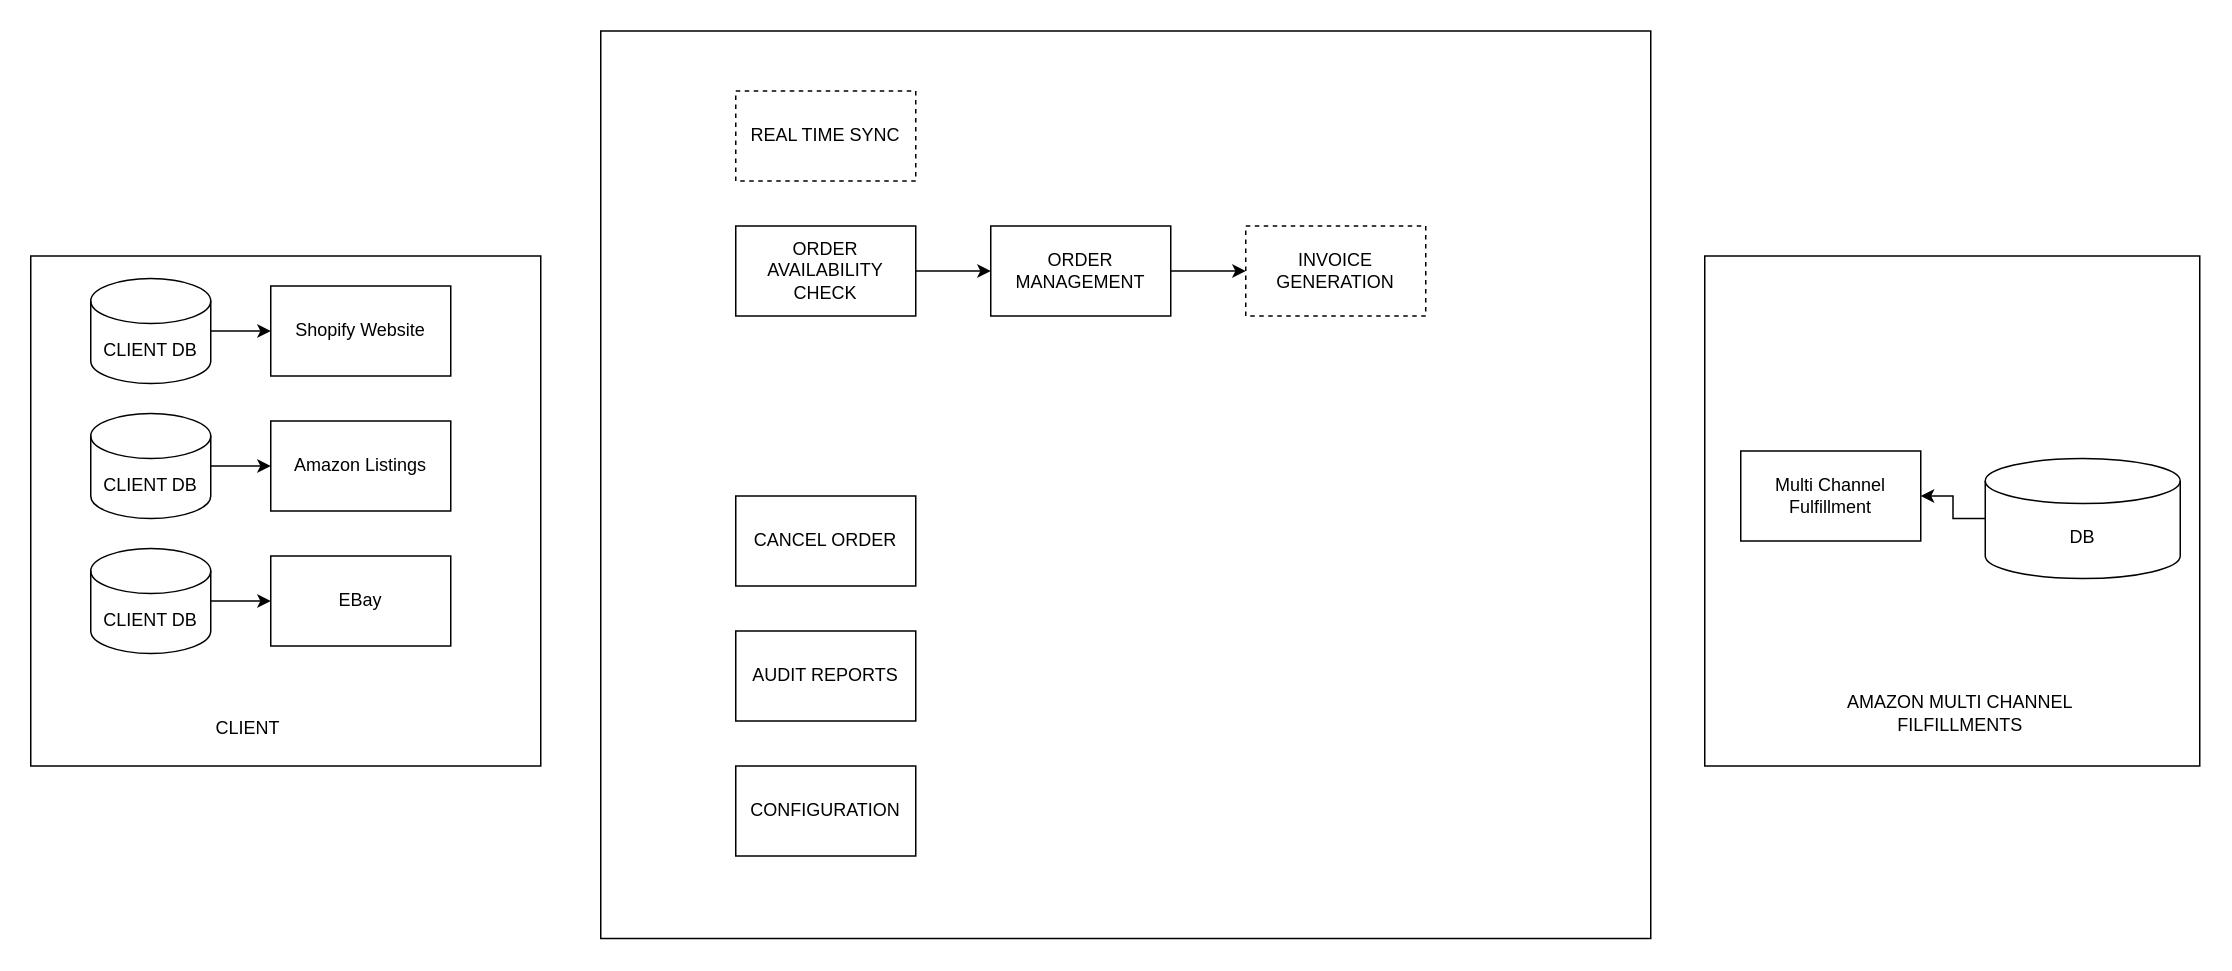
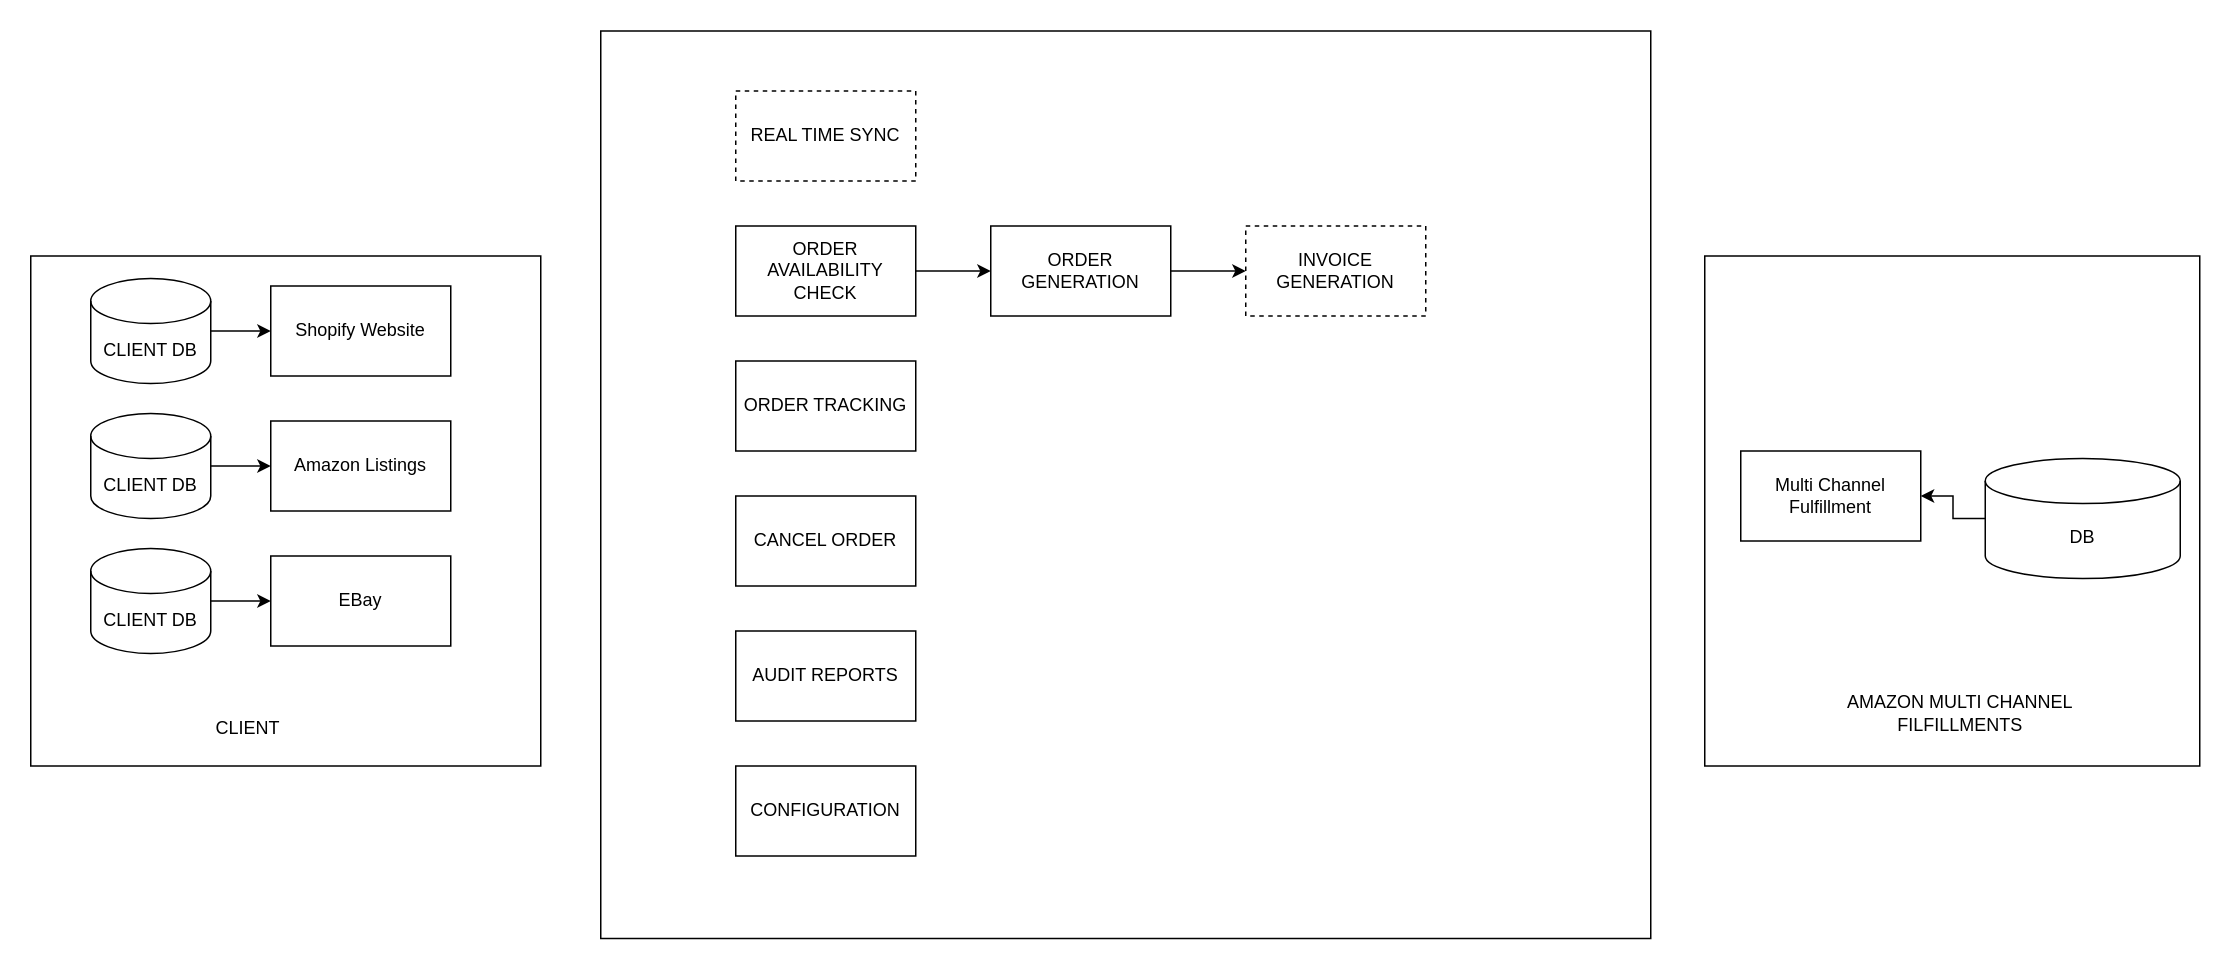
(1081, 271) -> (1081, 271)
none -> (826, 406)
